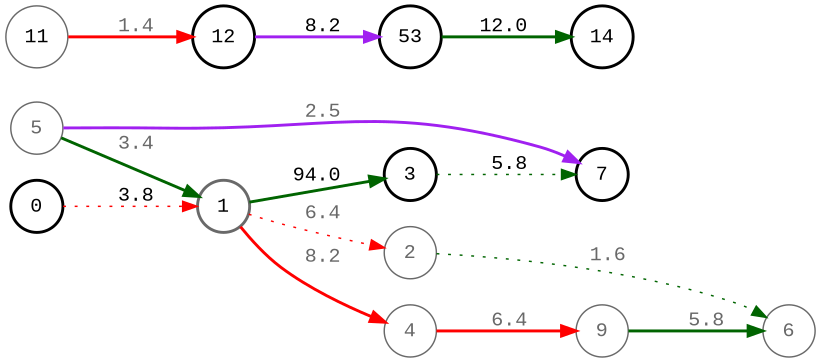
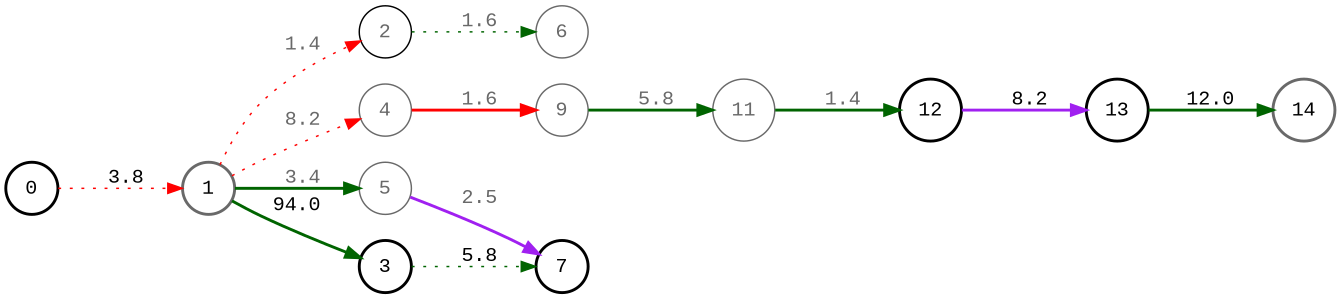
(37, 37) -> (744, 110)
(123, 37) -> (830, 110)
(410, 37) -> (1117, 110)
(602, 37) -> (1304, 110)
(123, 164) -> (290, 188)
(317, 213) -> (297, 44)
(410, 253) -> (385, 32)
(300, 280) -> (288, 148)
(504, 320) -> (474, 99)
(688, 331) -> (643, 110)
